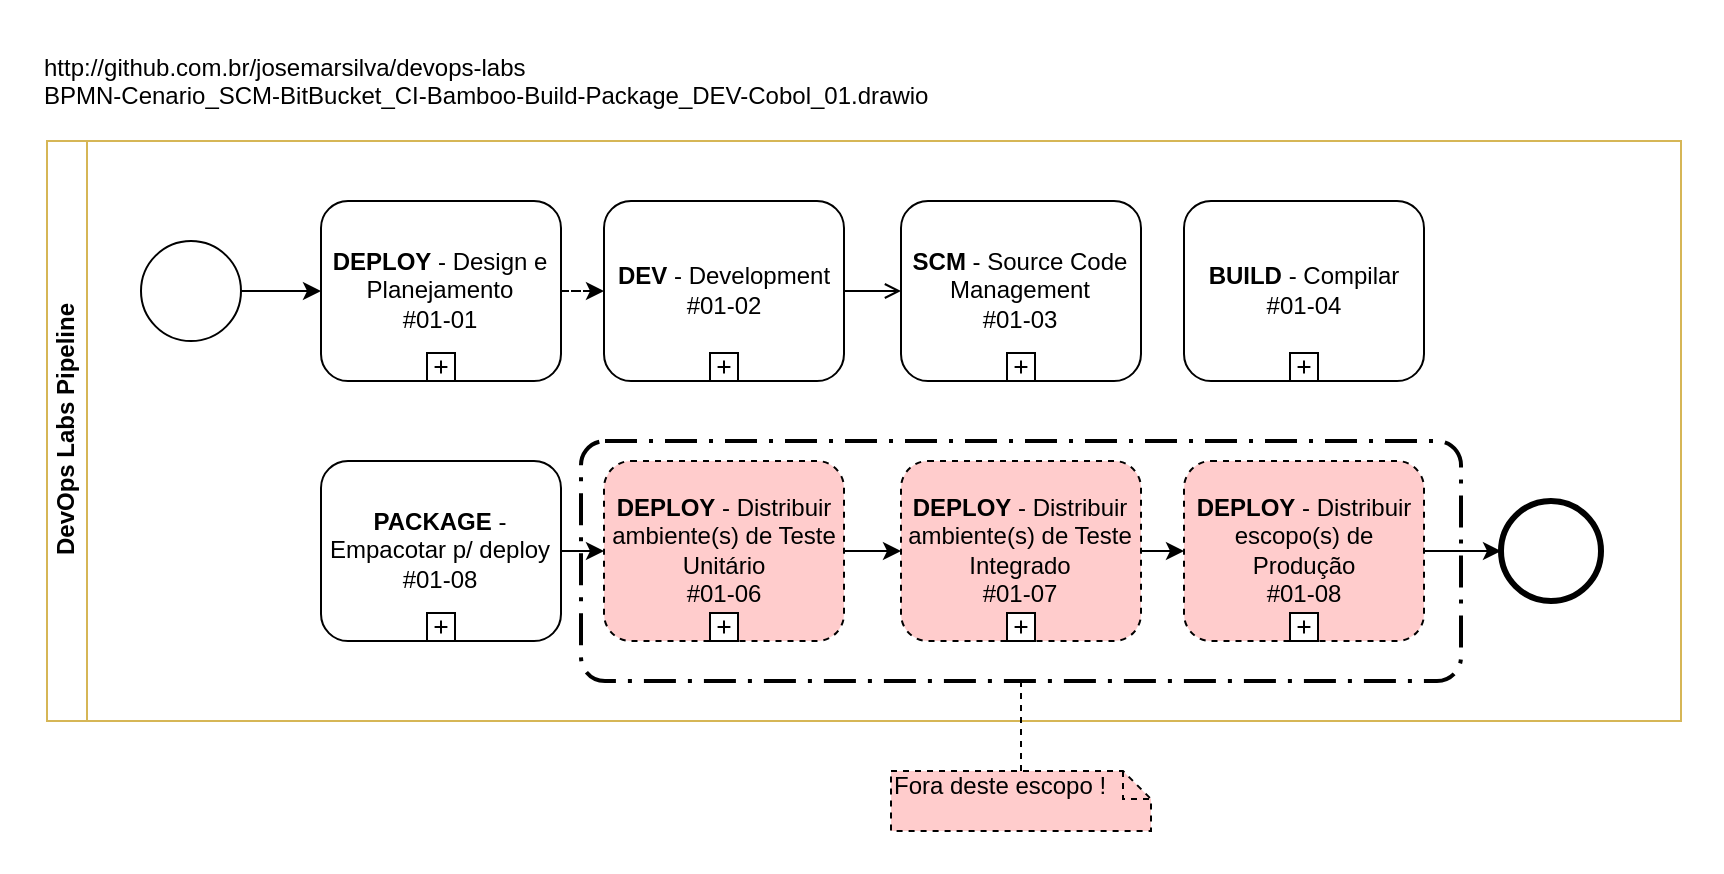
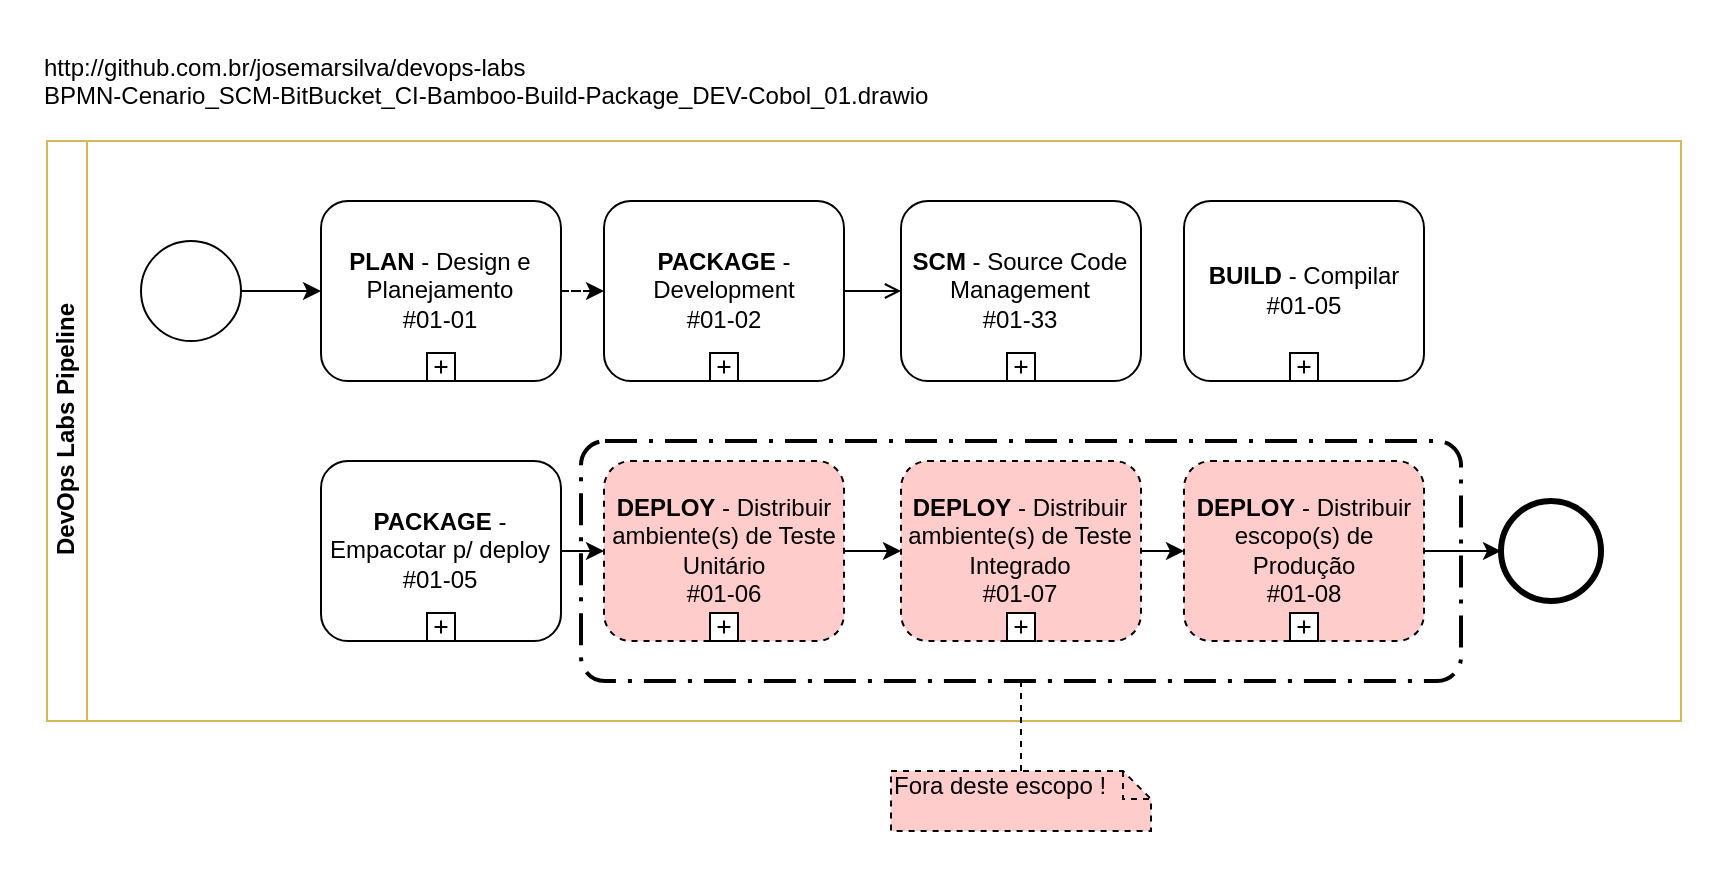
(441, 291) -> (441, 291)
(725, 291) -> (725, 291)
(1021, 291) -> (1021, 291)
(1305, 291) -> (1305, 291)
(441, 551) -> (441, 551)
